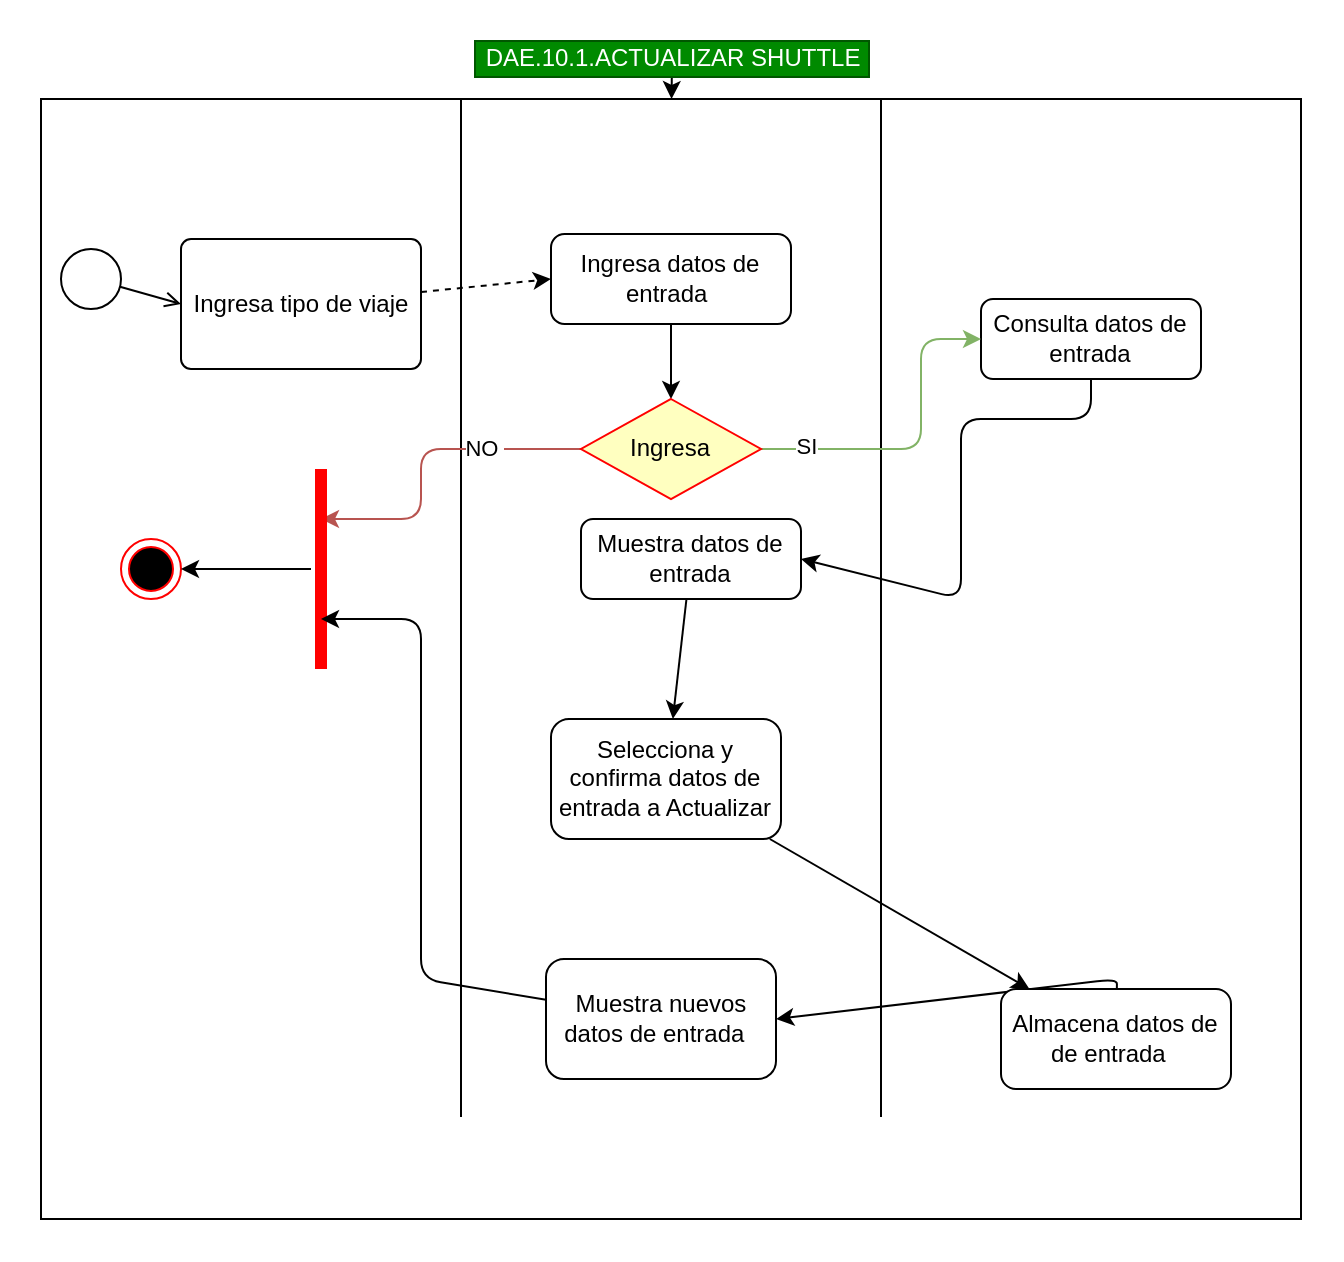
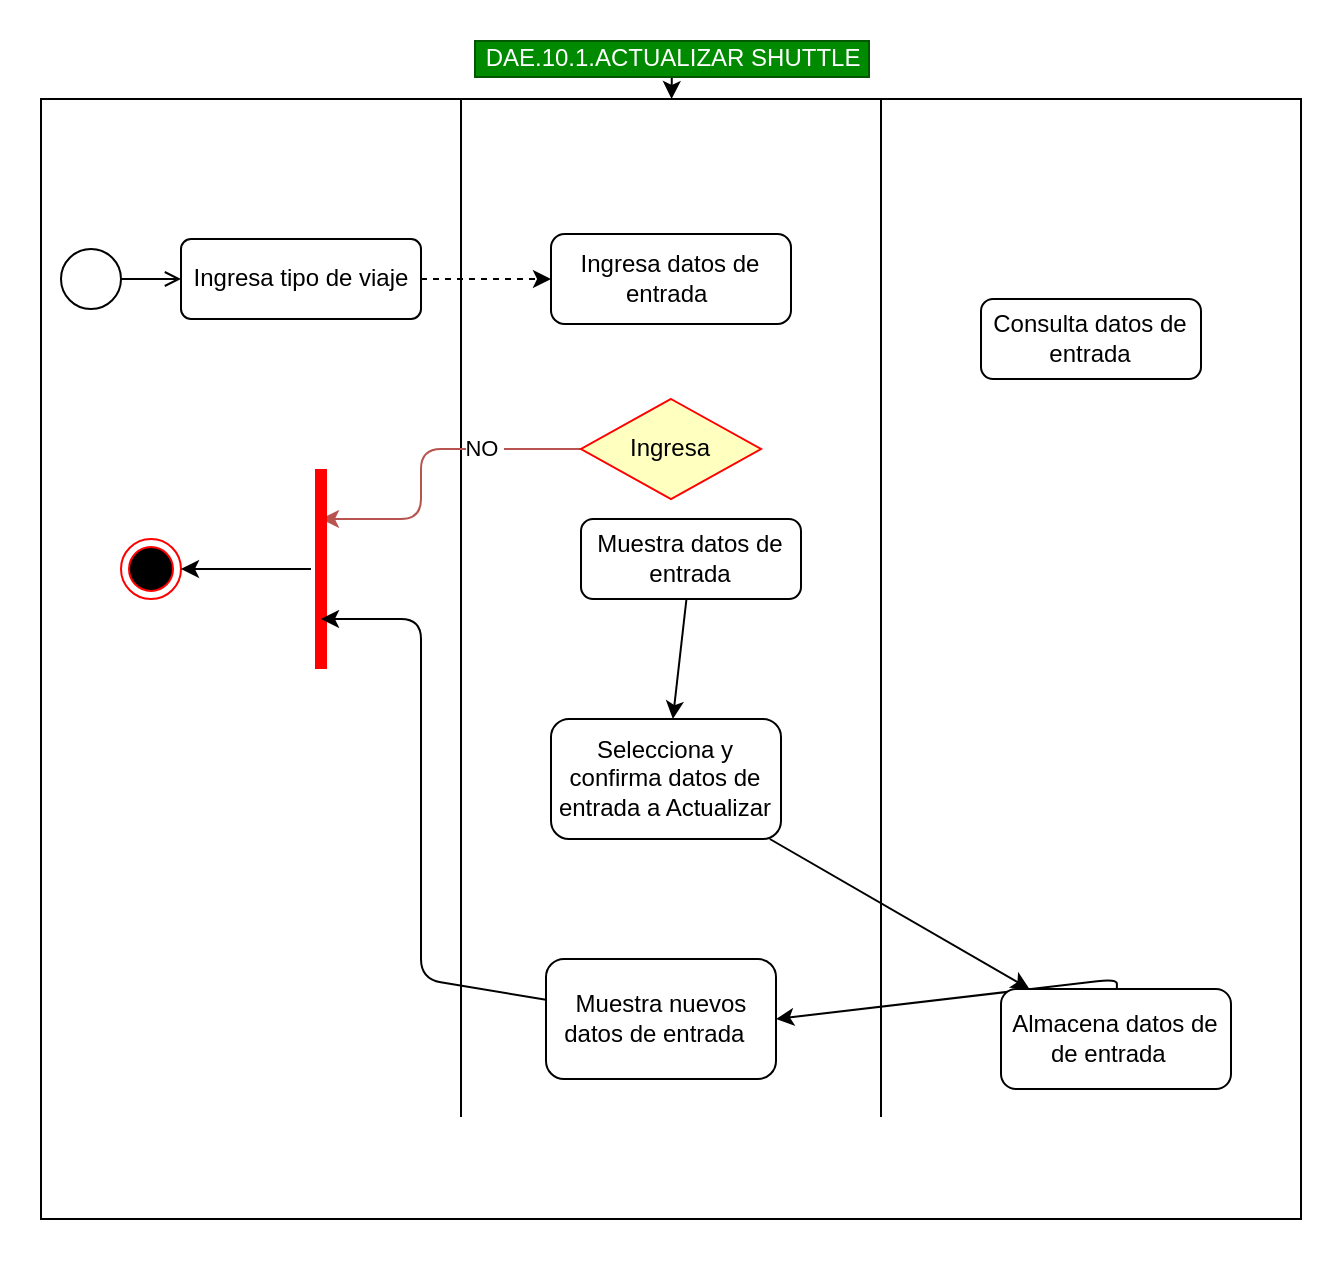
(301, 304) -> (301, 279)
(671, 355) -> none
(906, 449) -> none
(961, 508) -> none
